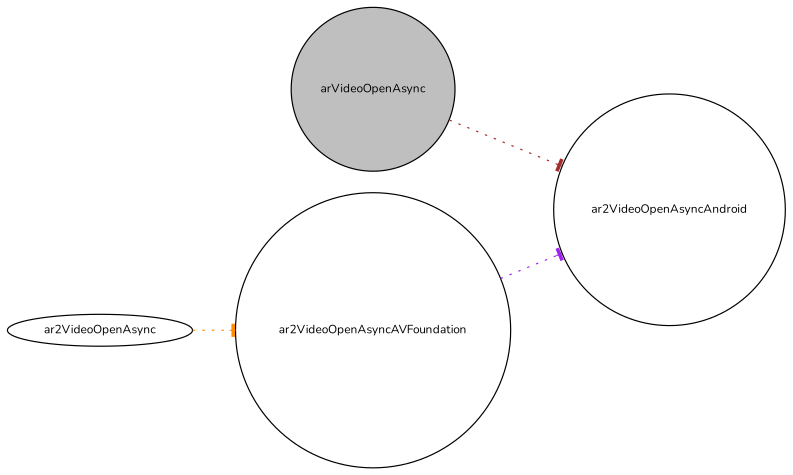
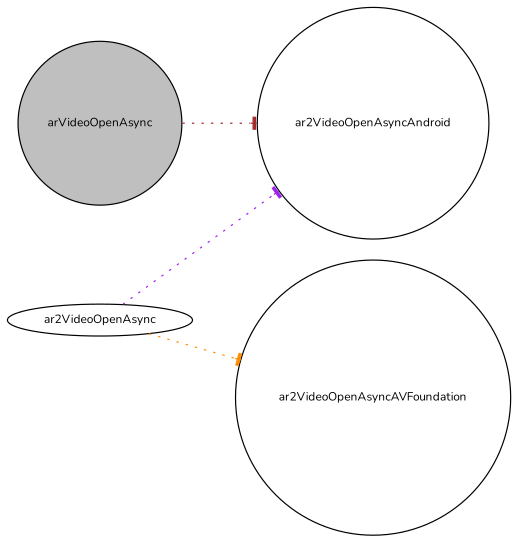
(528, 267) -> (198, 249)
